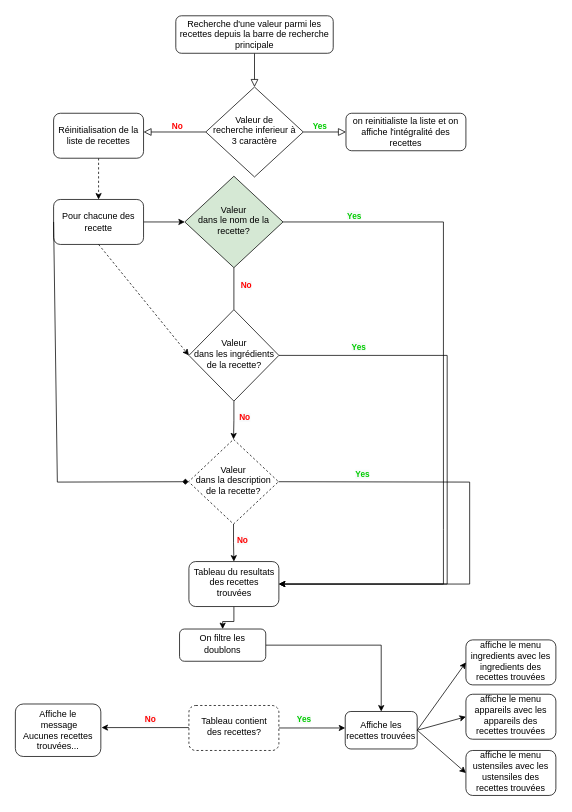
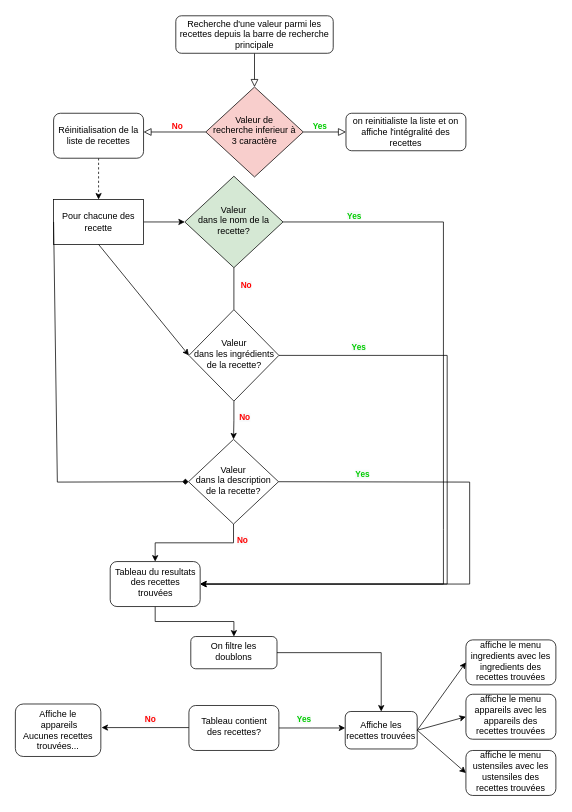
(255, 132) -> (255, 132)
(99, 222) -> (99, 222)
(142, 297) -> (142, 297)
(234, 482) -> (234, 482)
(234, 584) -> (155, 584)
(223, 645) -> (234, 653)
(234, 728) -> (234, 728)
(58, 730) -> (58, 730)
